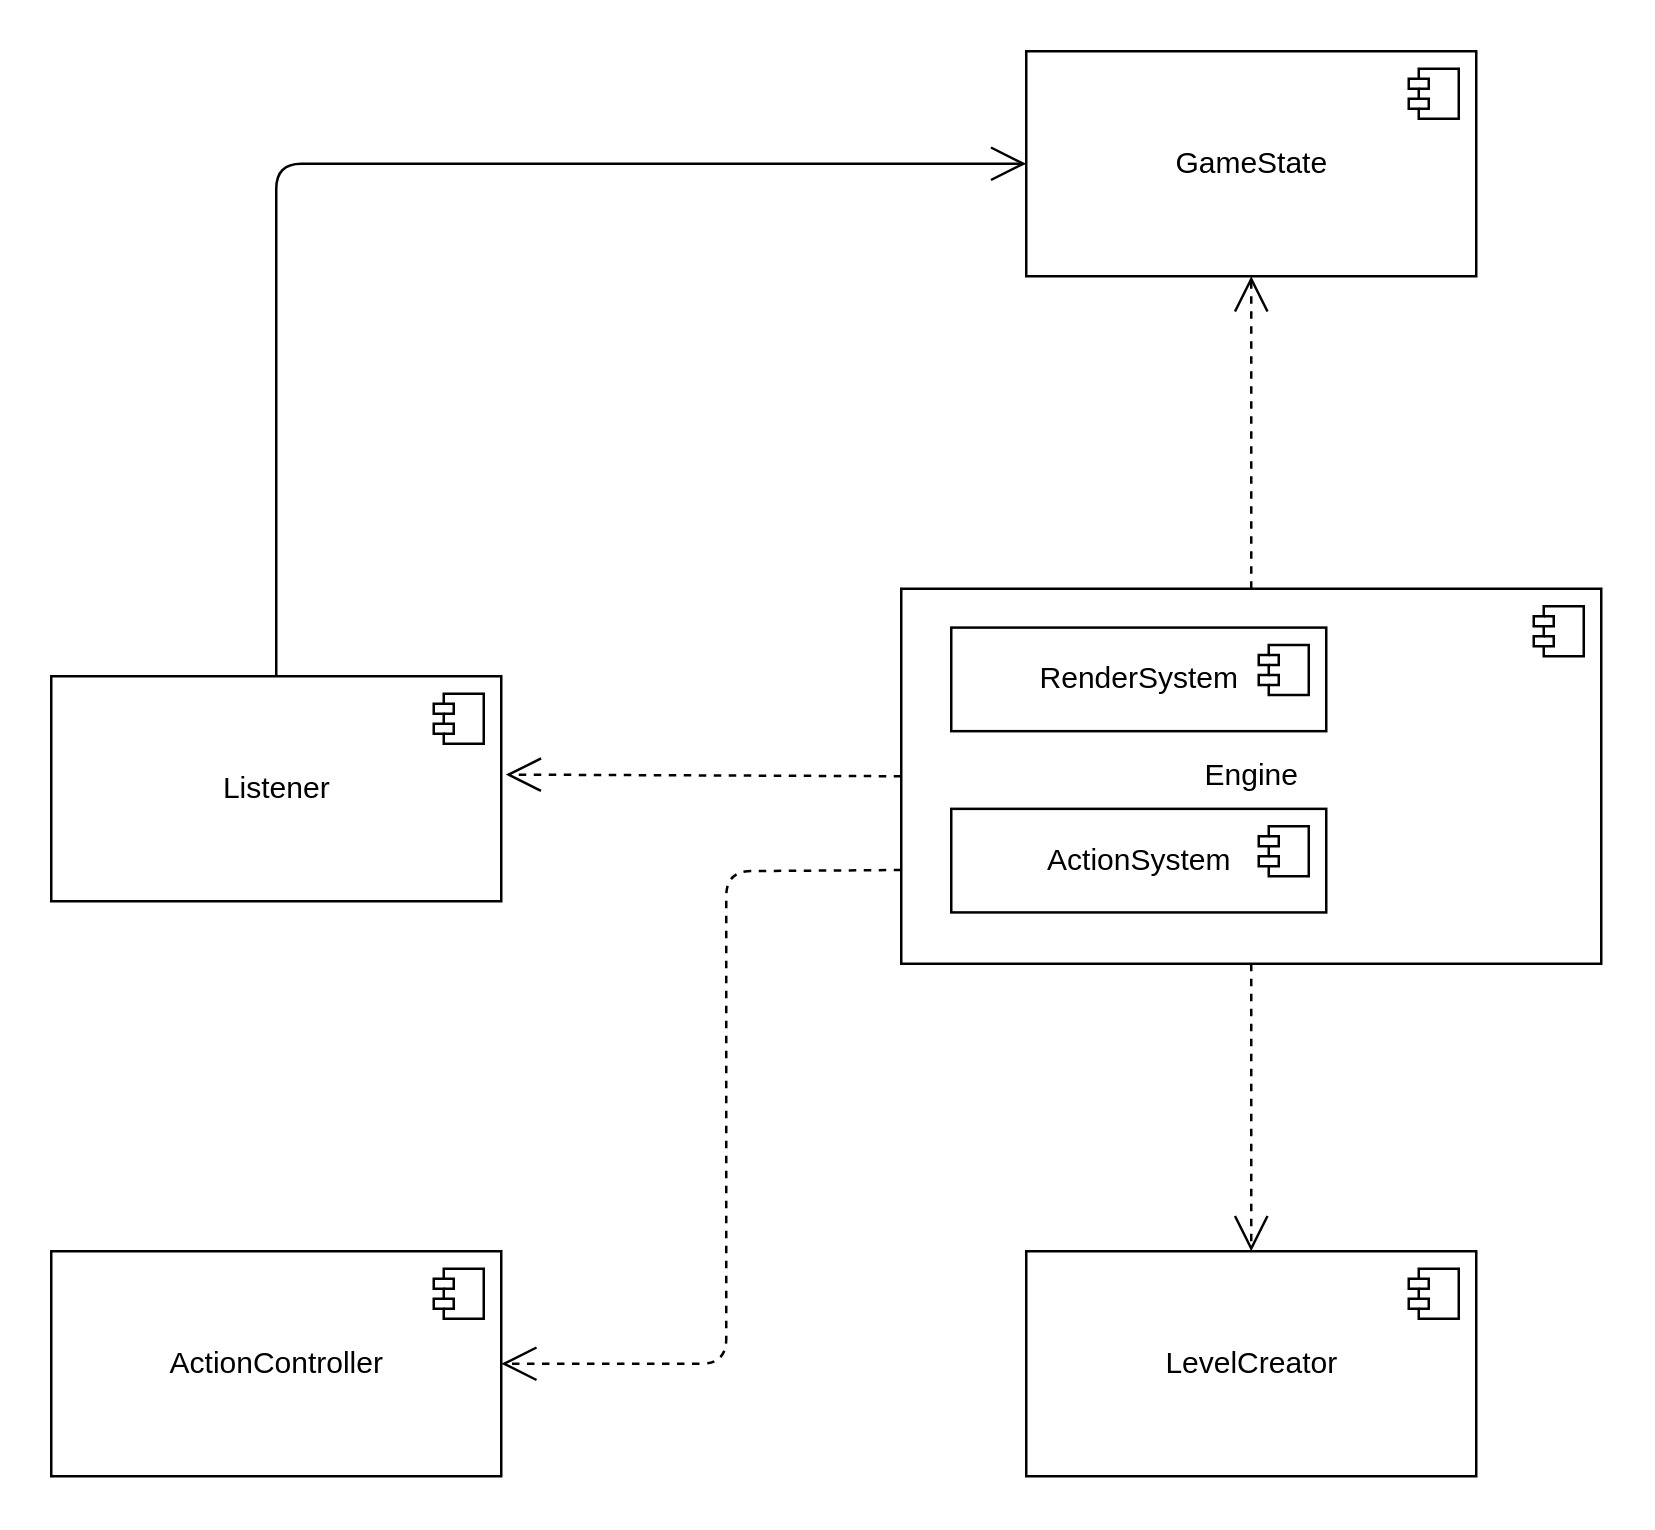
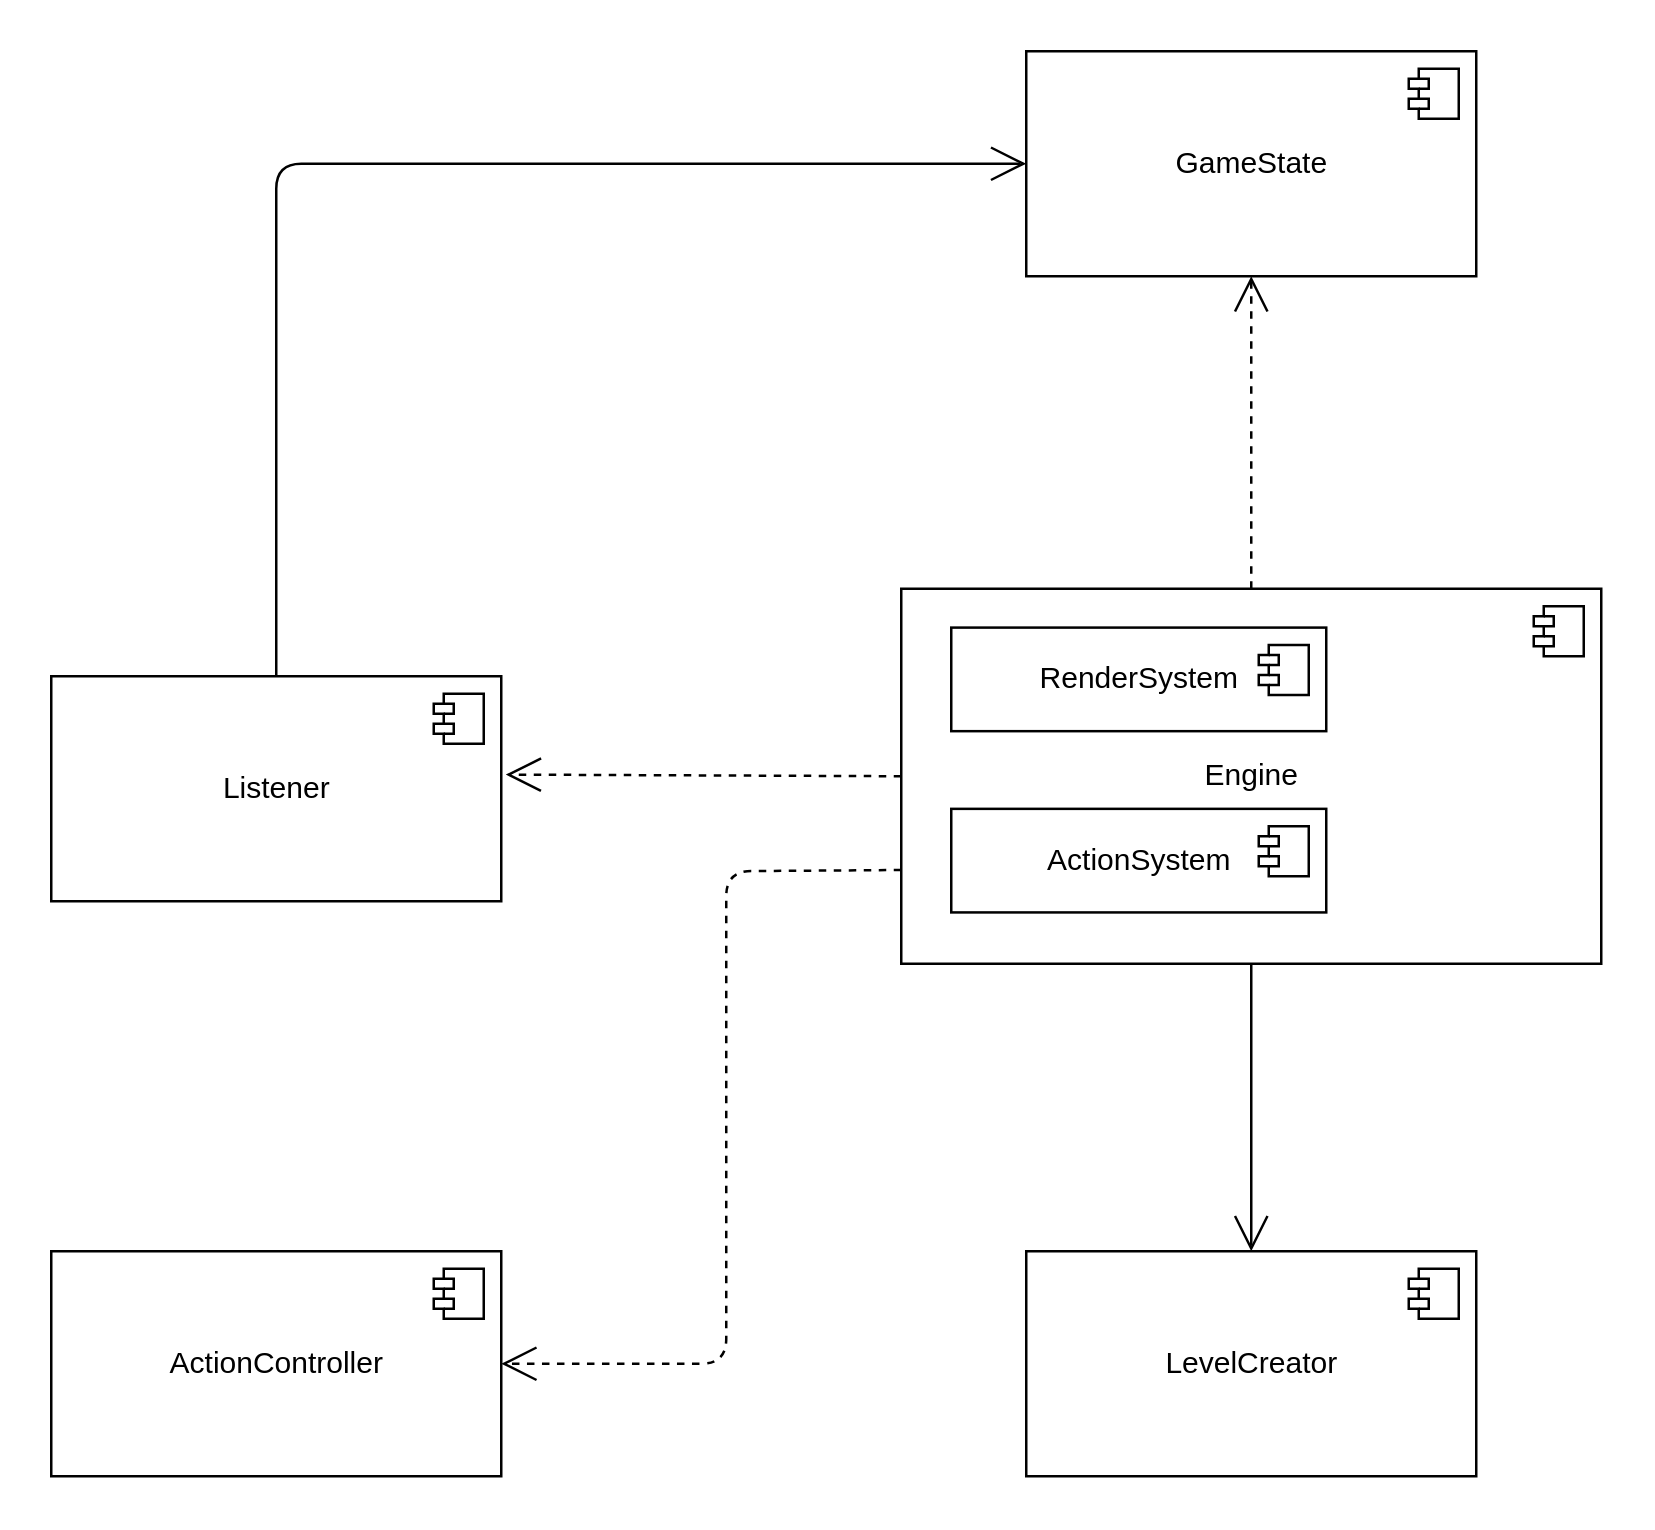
(1251, 1107) -> (1251, 1107)
